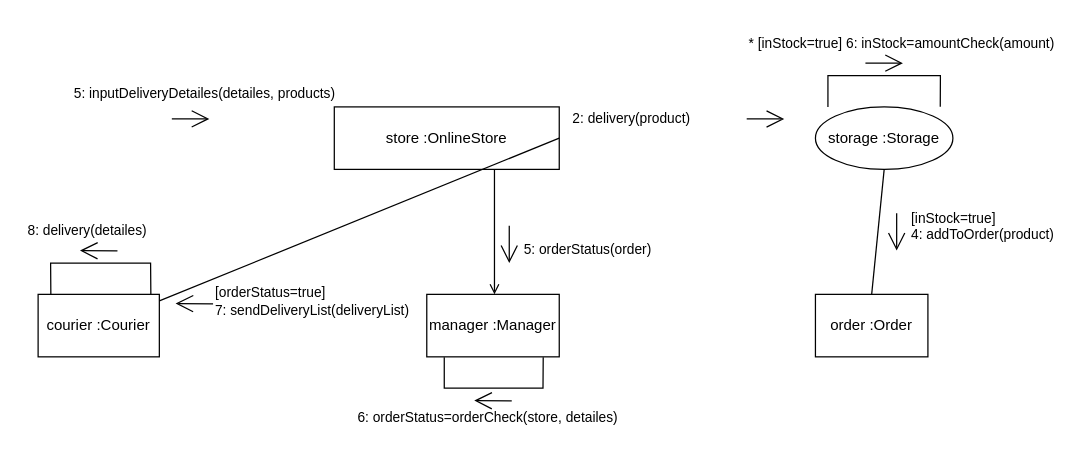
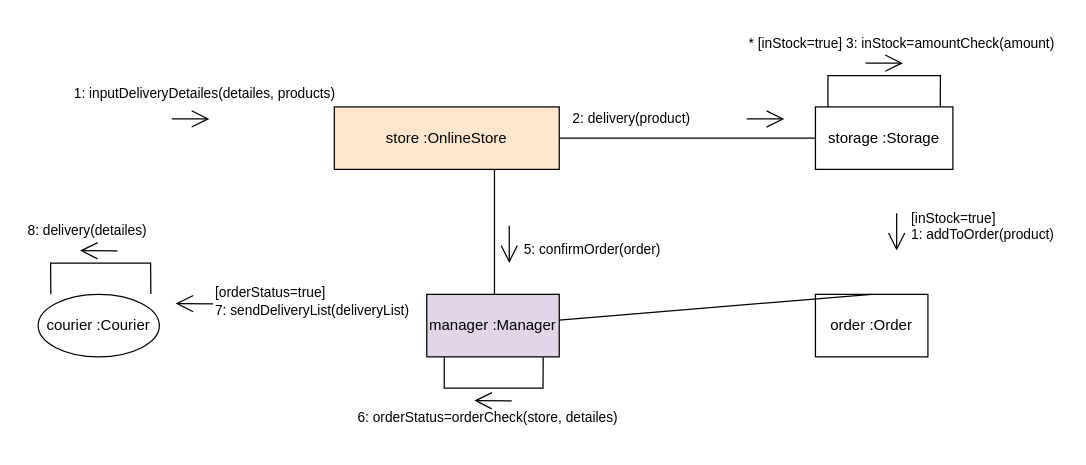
(861, 52) -> (861, 52)
(186, 102) -> (186, 102)
(447, 138) -> (447, 138)
(884, 138) -> (884, 138)
(360, 219) -> (688, 138)
(878, 232) -> (716, 307)
(986, 236) -> (986, 236)
(598, 259) -> (598, 259)
(495, 288) -> (495, 288)
(99, 326) -> (99, 326)
(493, 326) -> (493, 326)
